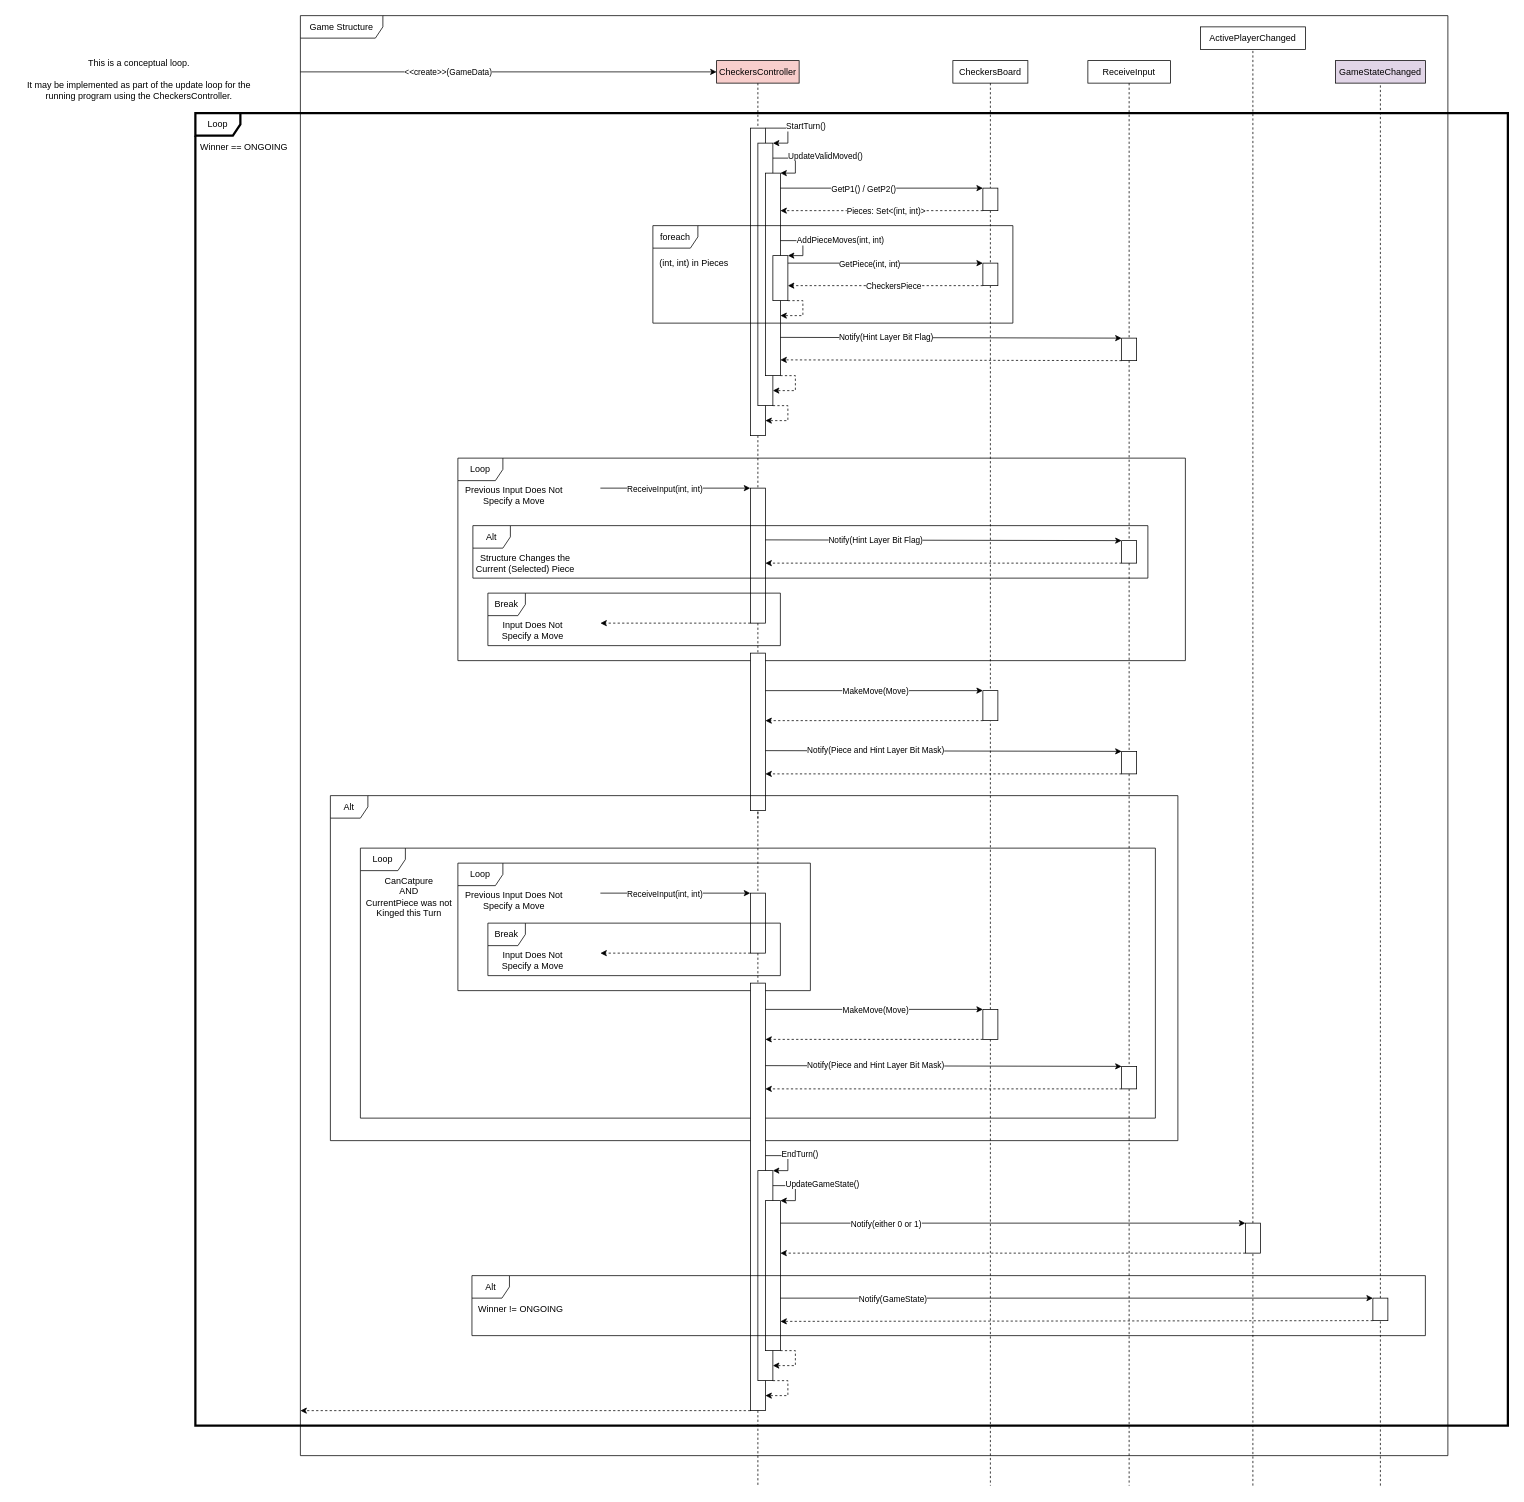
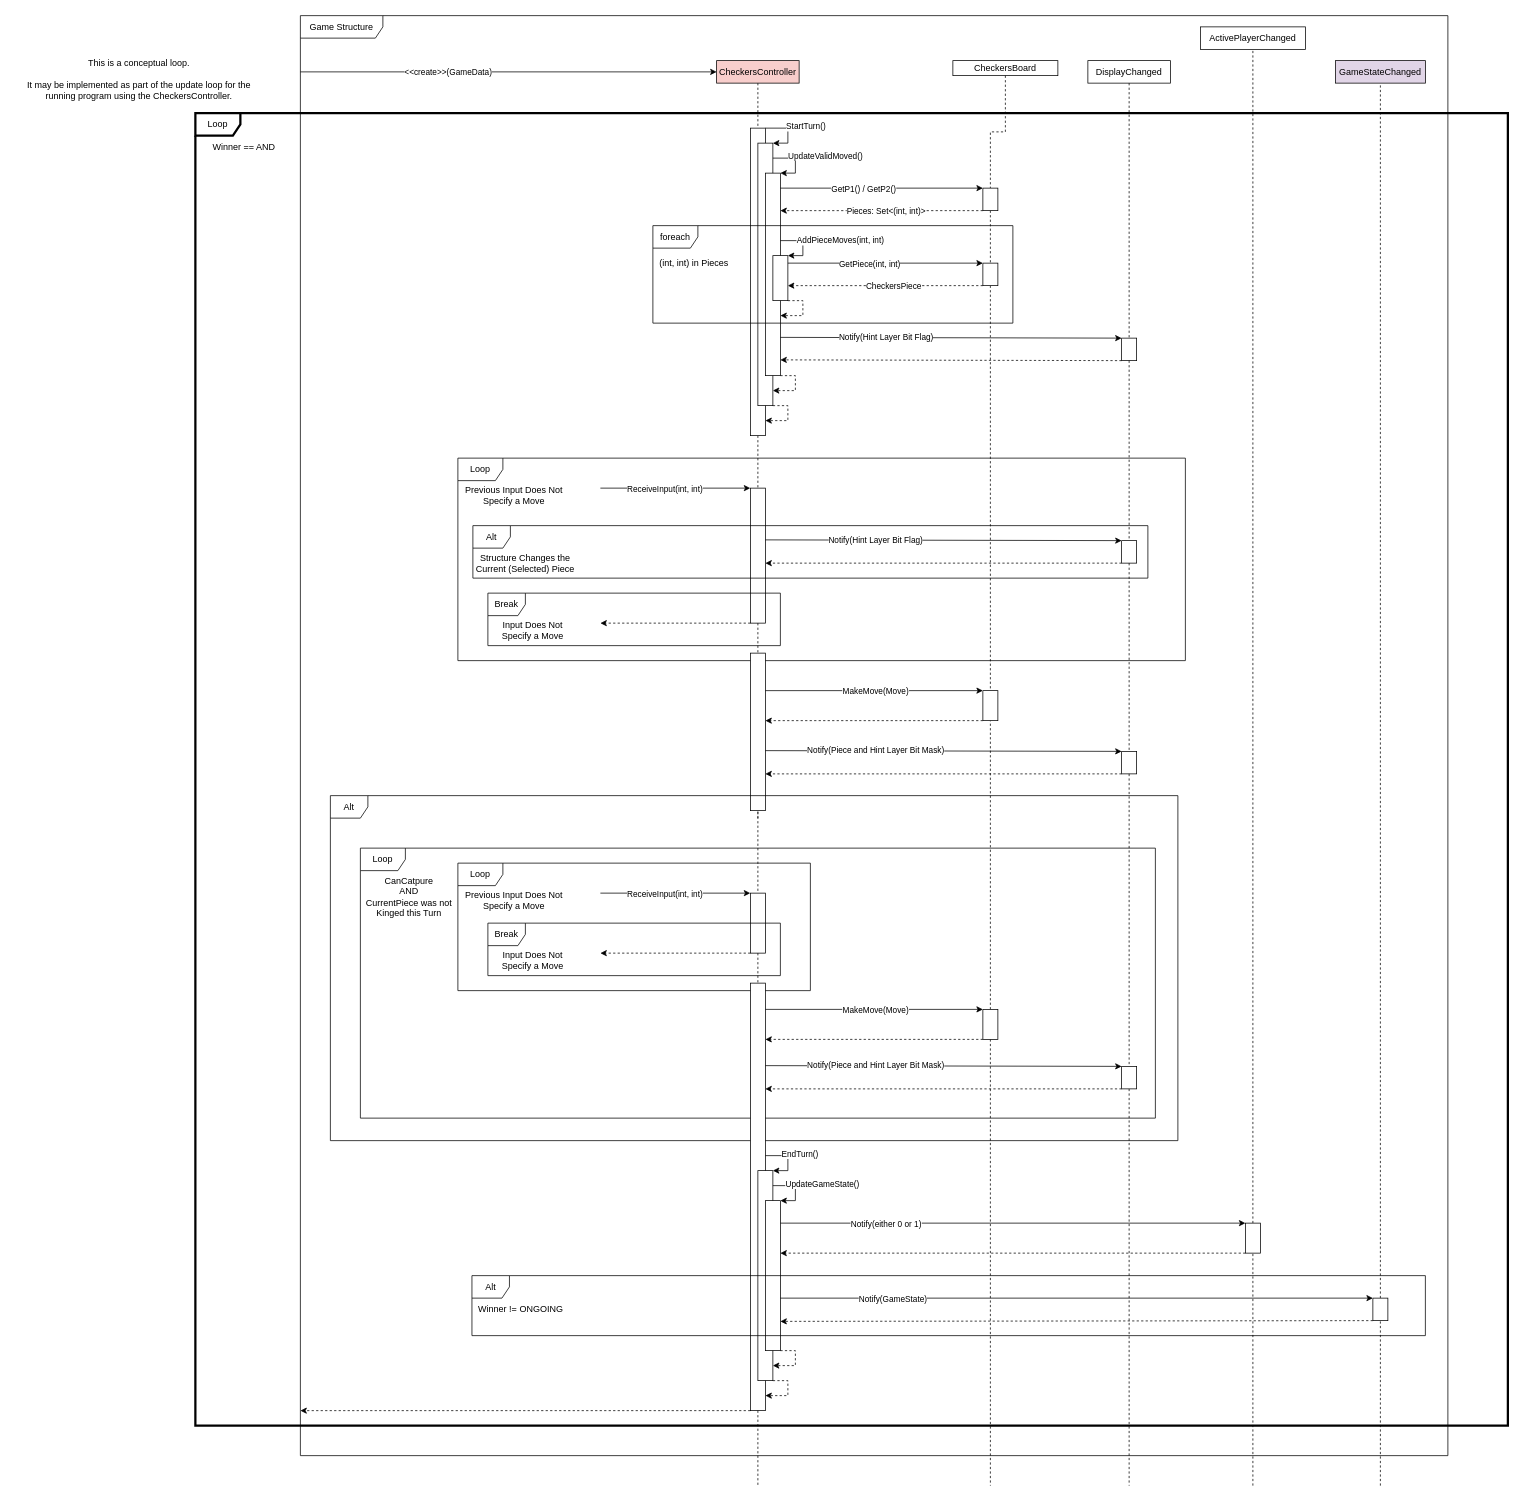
(990, 72) -> (1005, 68)
(1129, 72) -> (1129, 72)
(244, 147) -> (244, 147)
